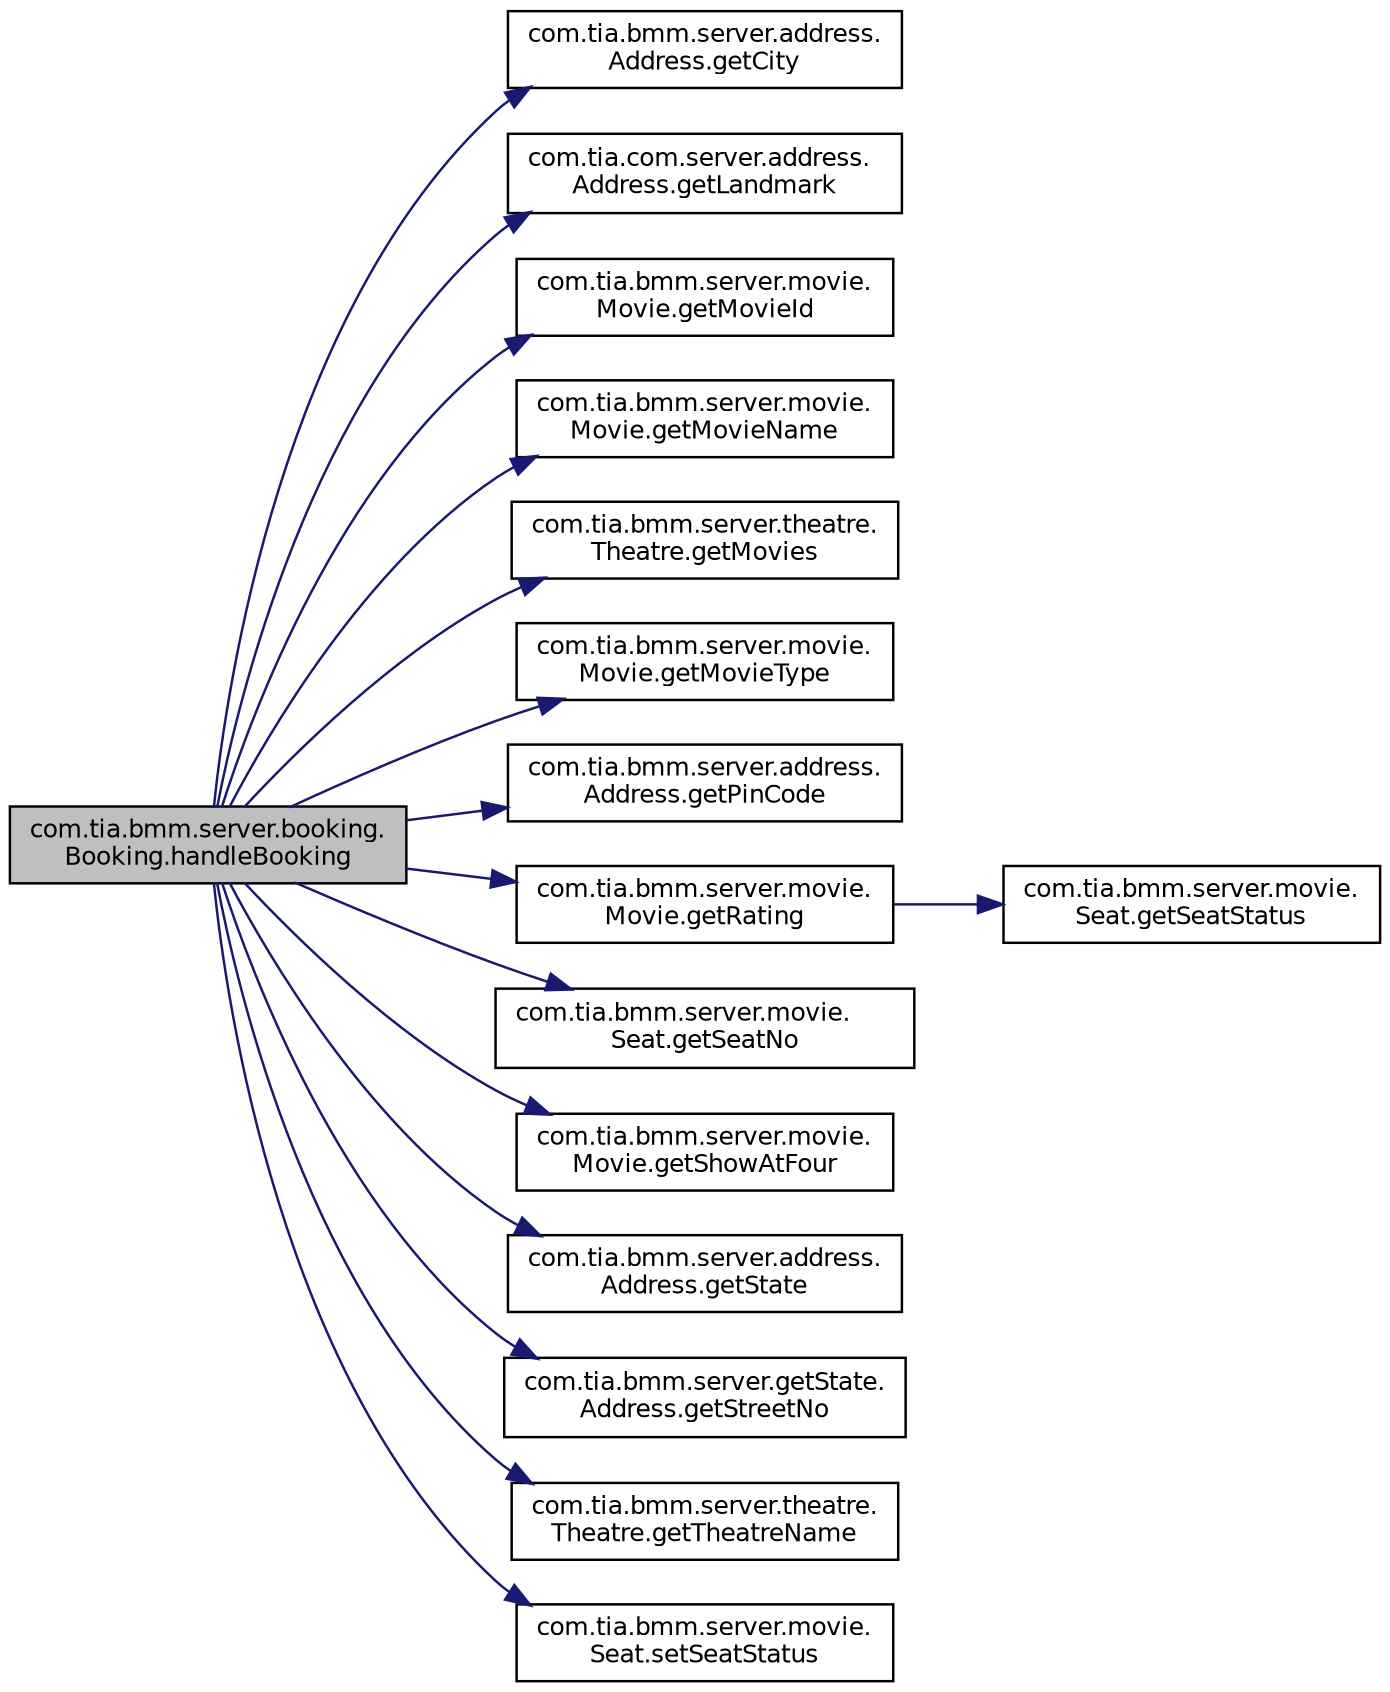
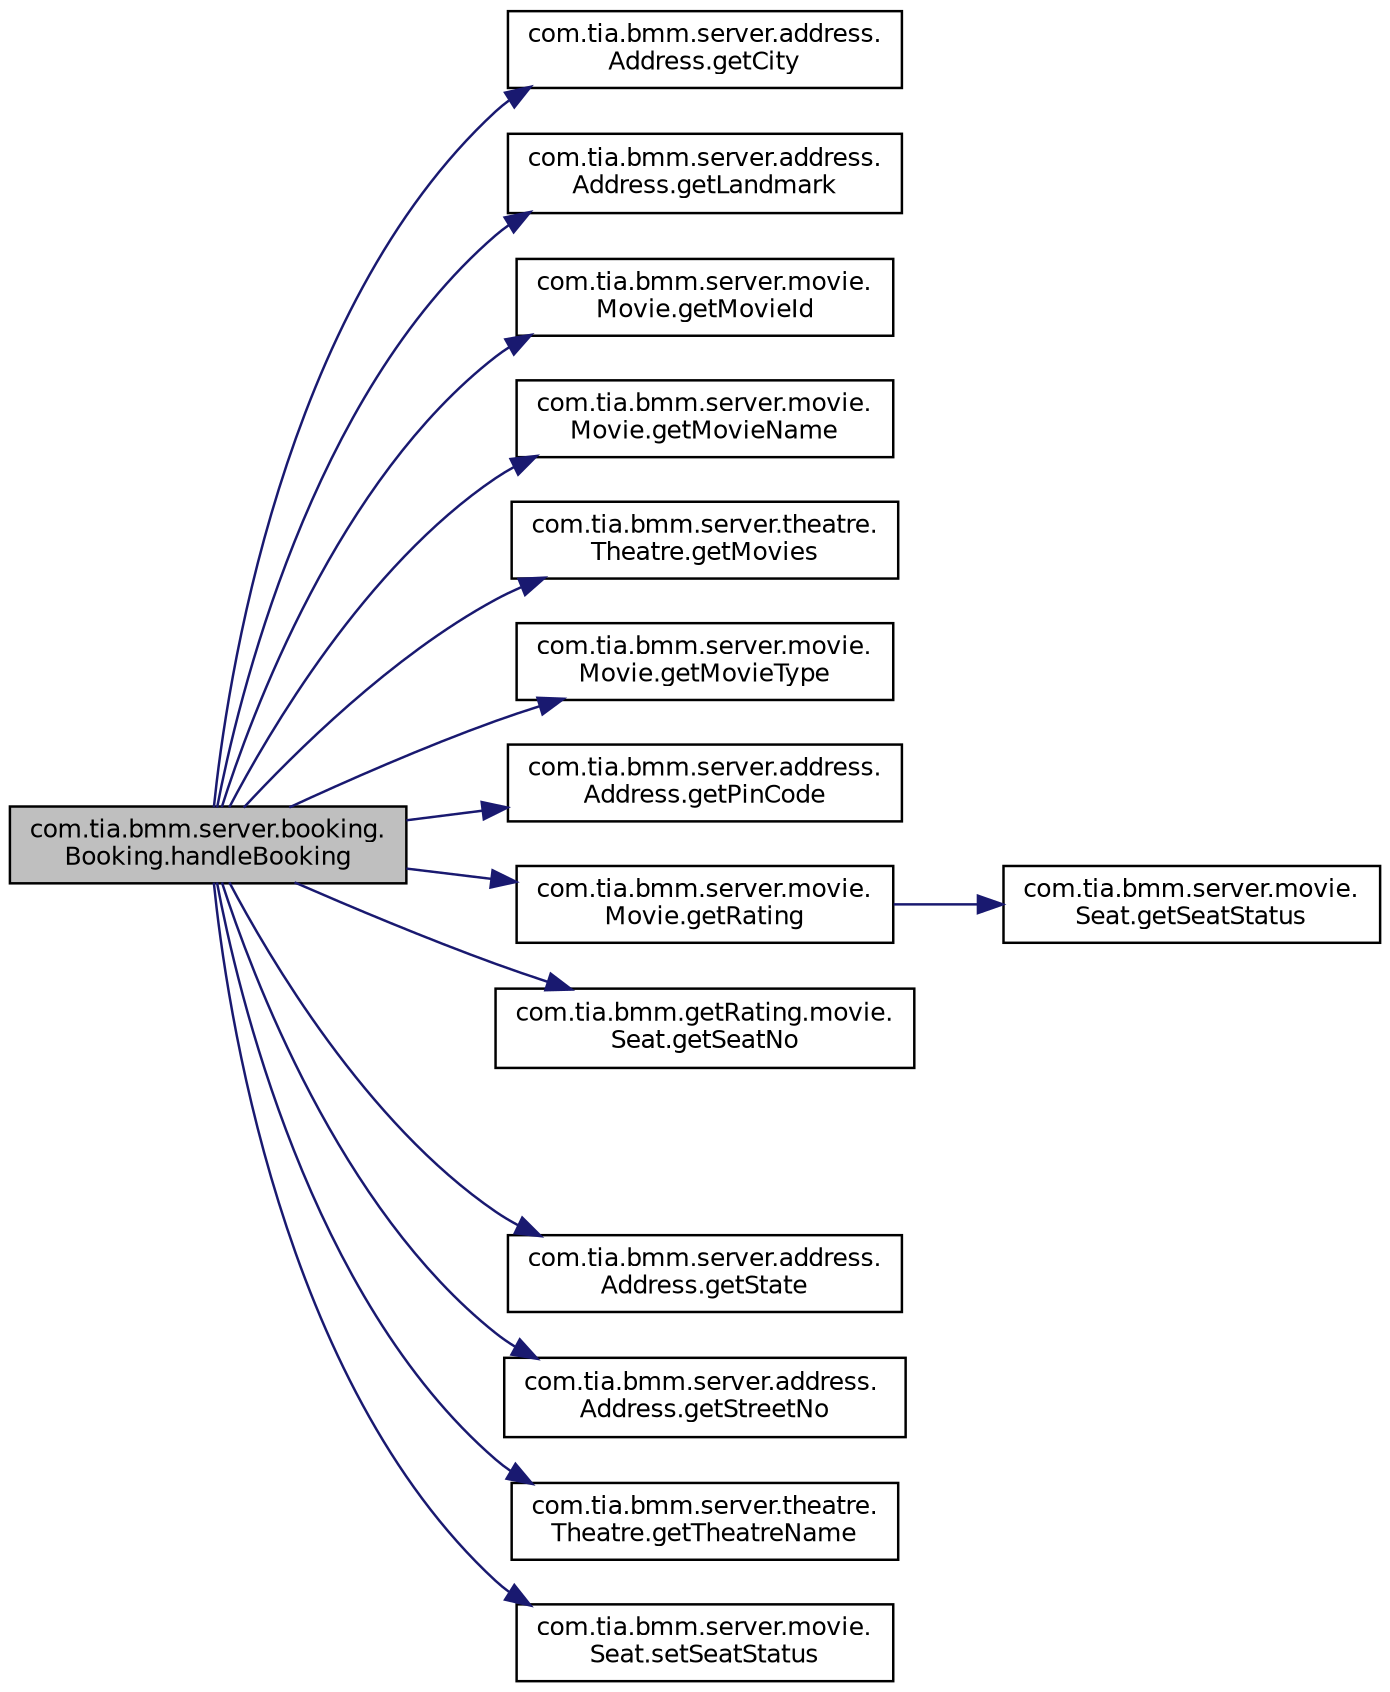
(705, 173) -> (705, 173)
(705, 1028) -> (705, 1028)
(705, 1152) -> none
(705, 1397) -> (705, 1397)
